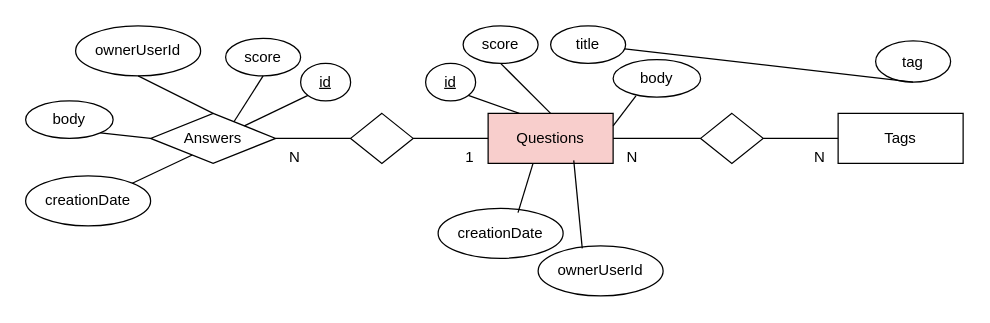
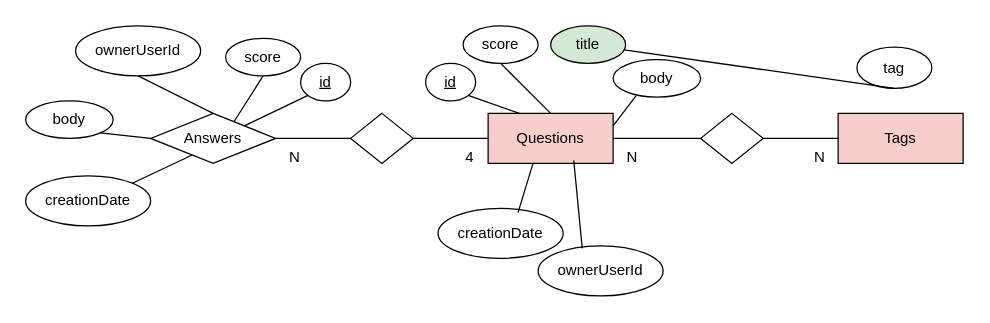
(588, 44) -> (588, 44)
(913, 61) -> (894, 68)
(901, 138) -> (901, 138)
(470, 157) -> (470, 157)
